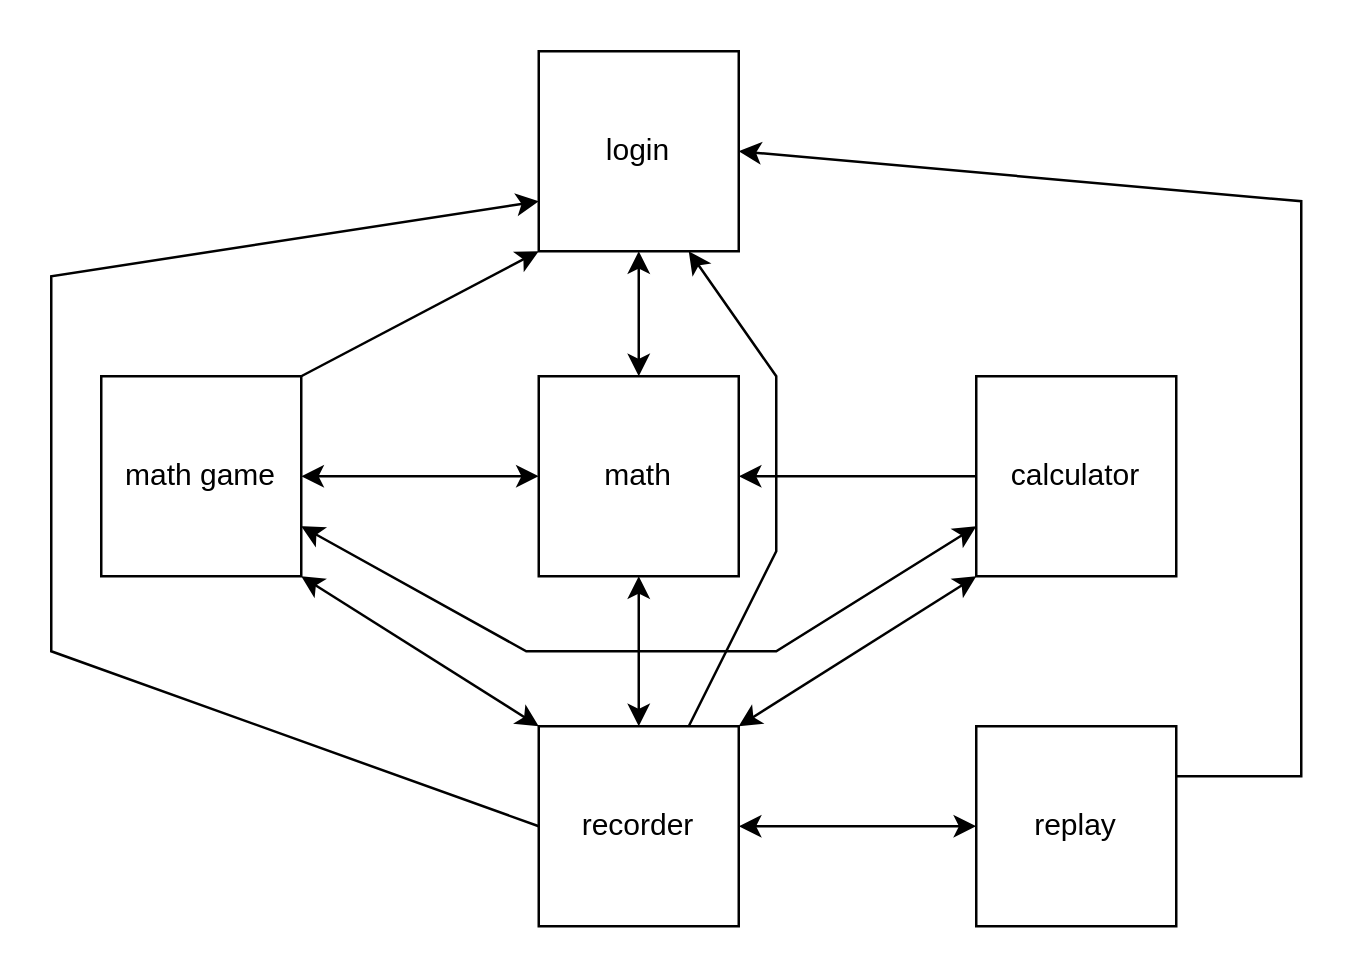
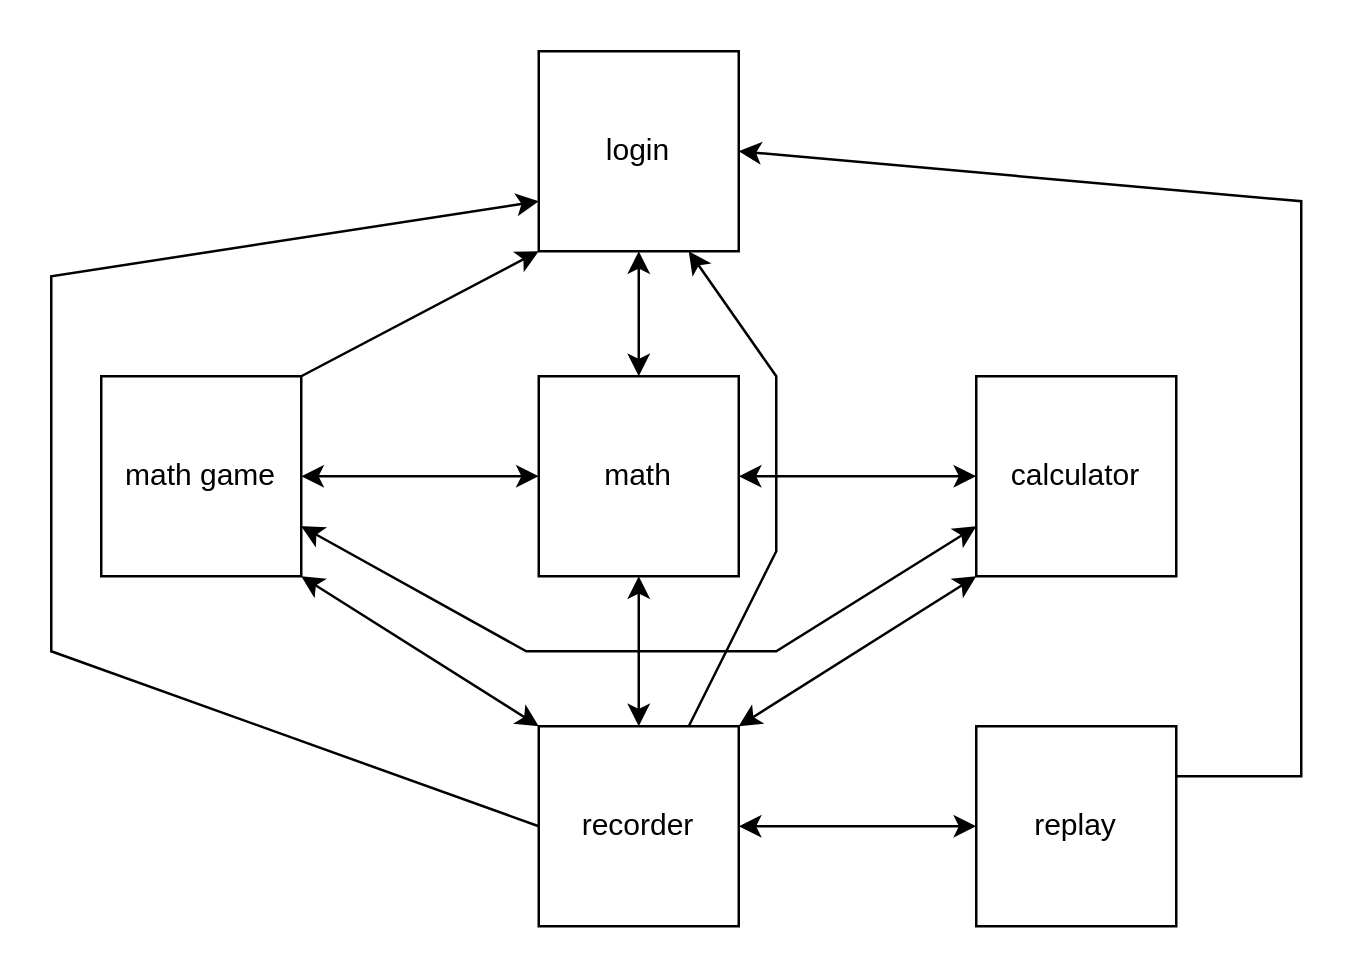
(965, 476) -> (958, 476)
